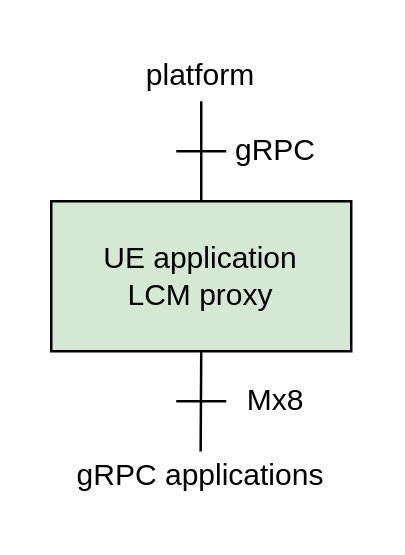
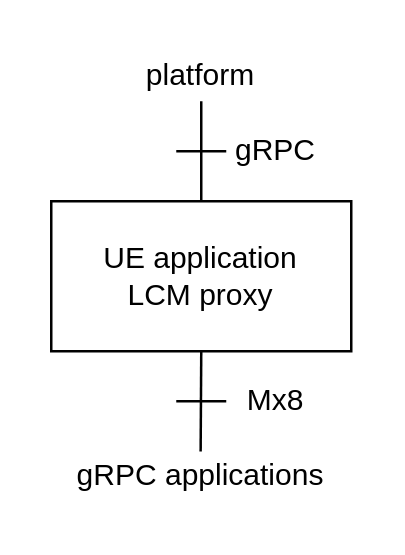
(201, 276) -> (201, 276)
